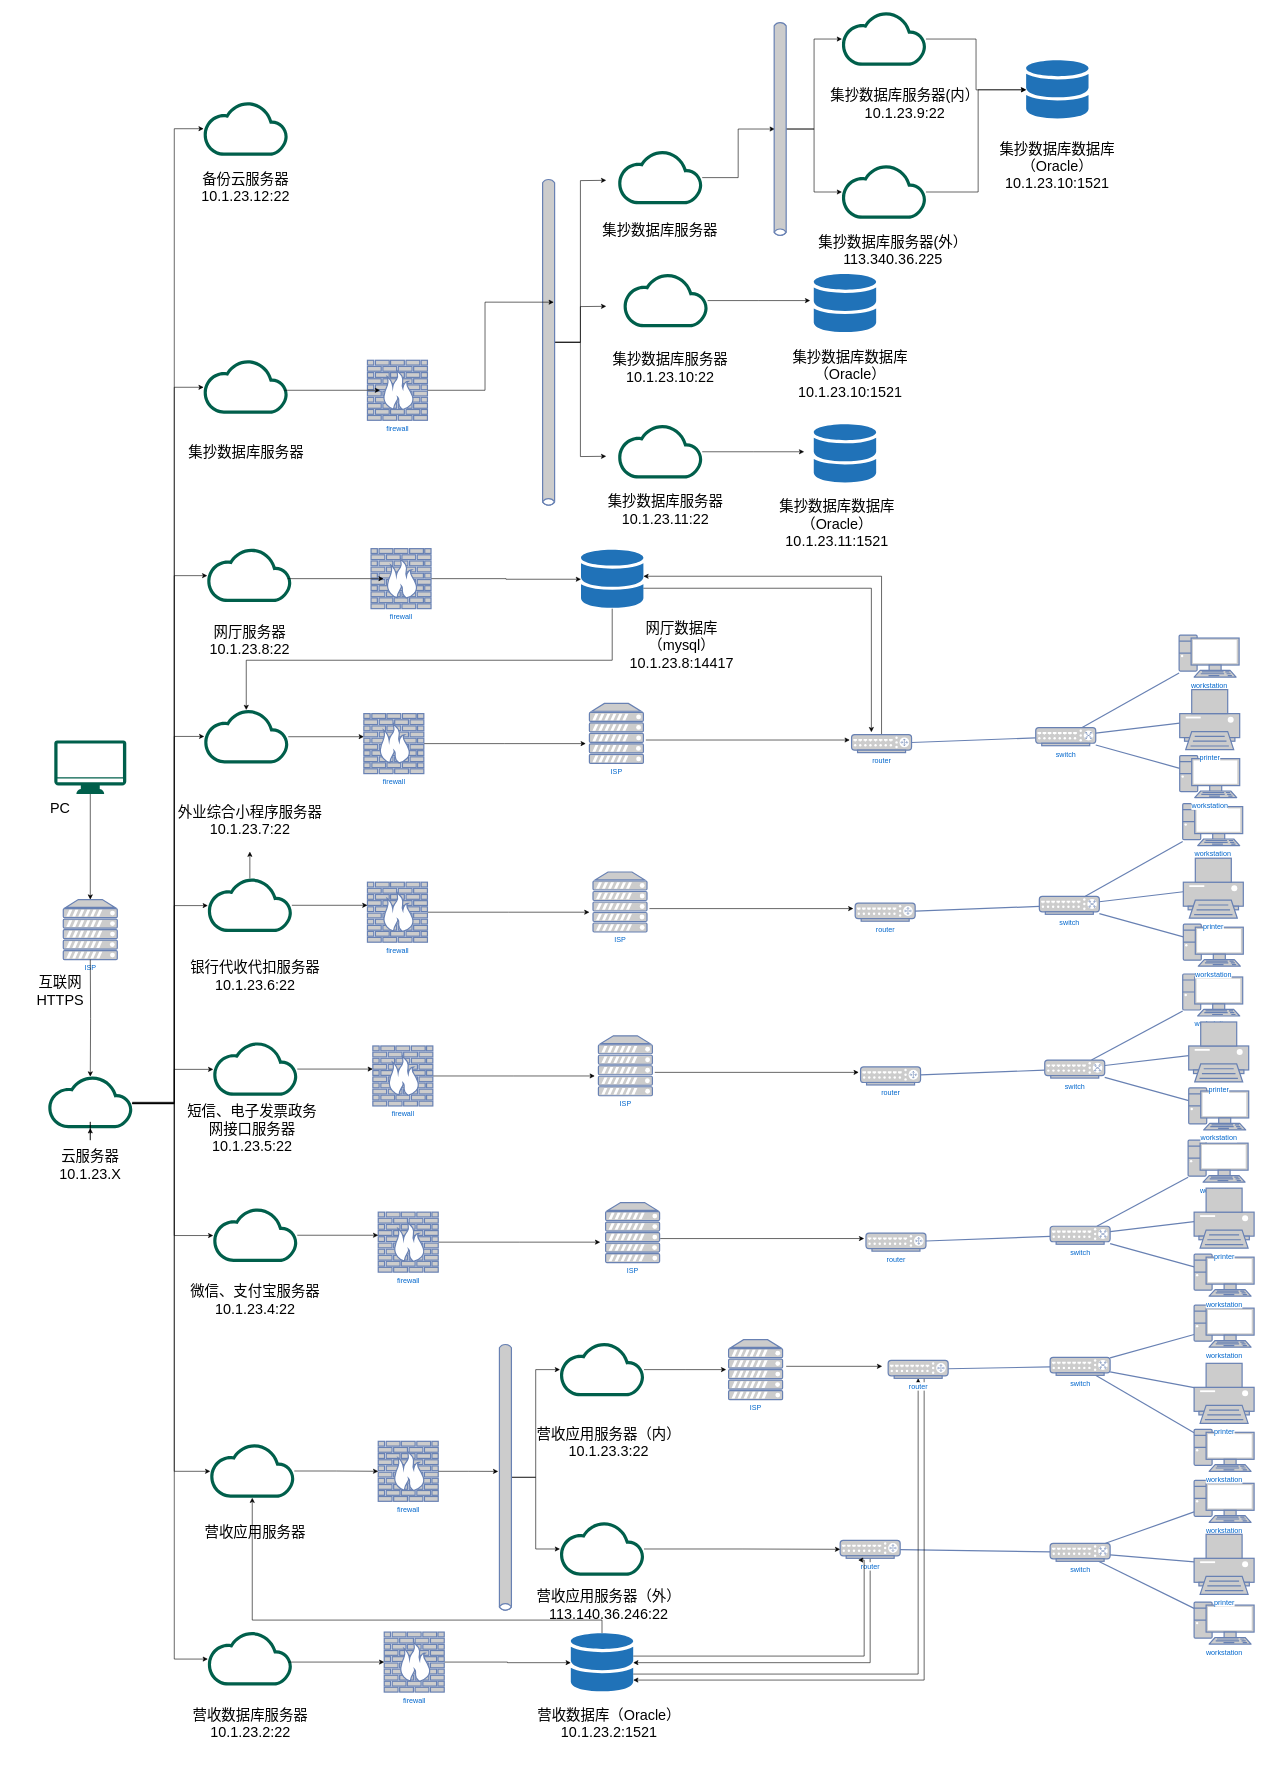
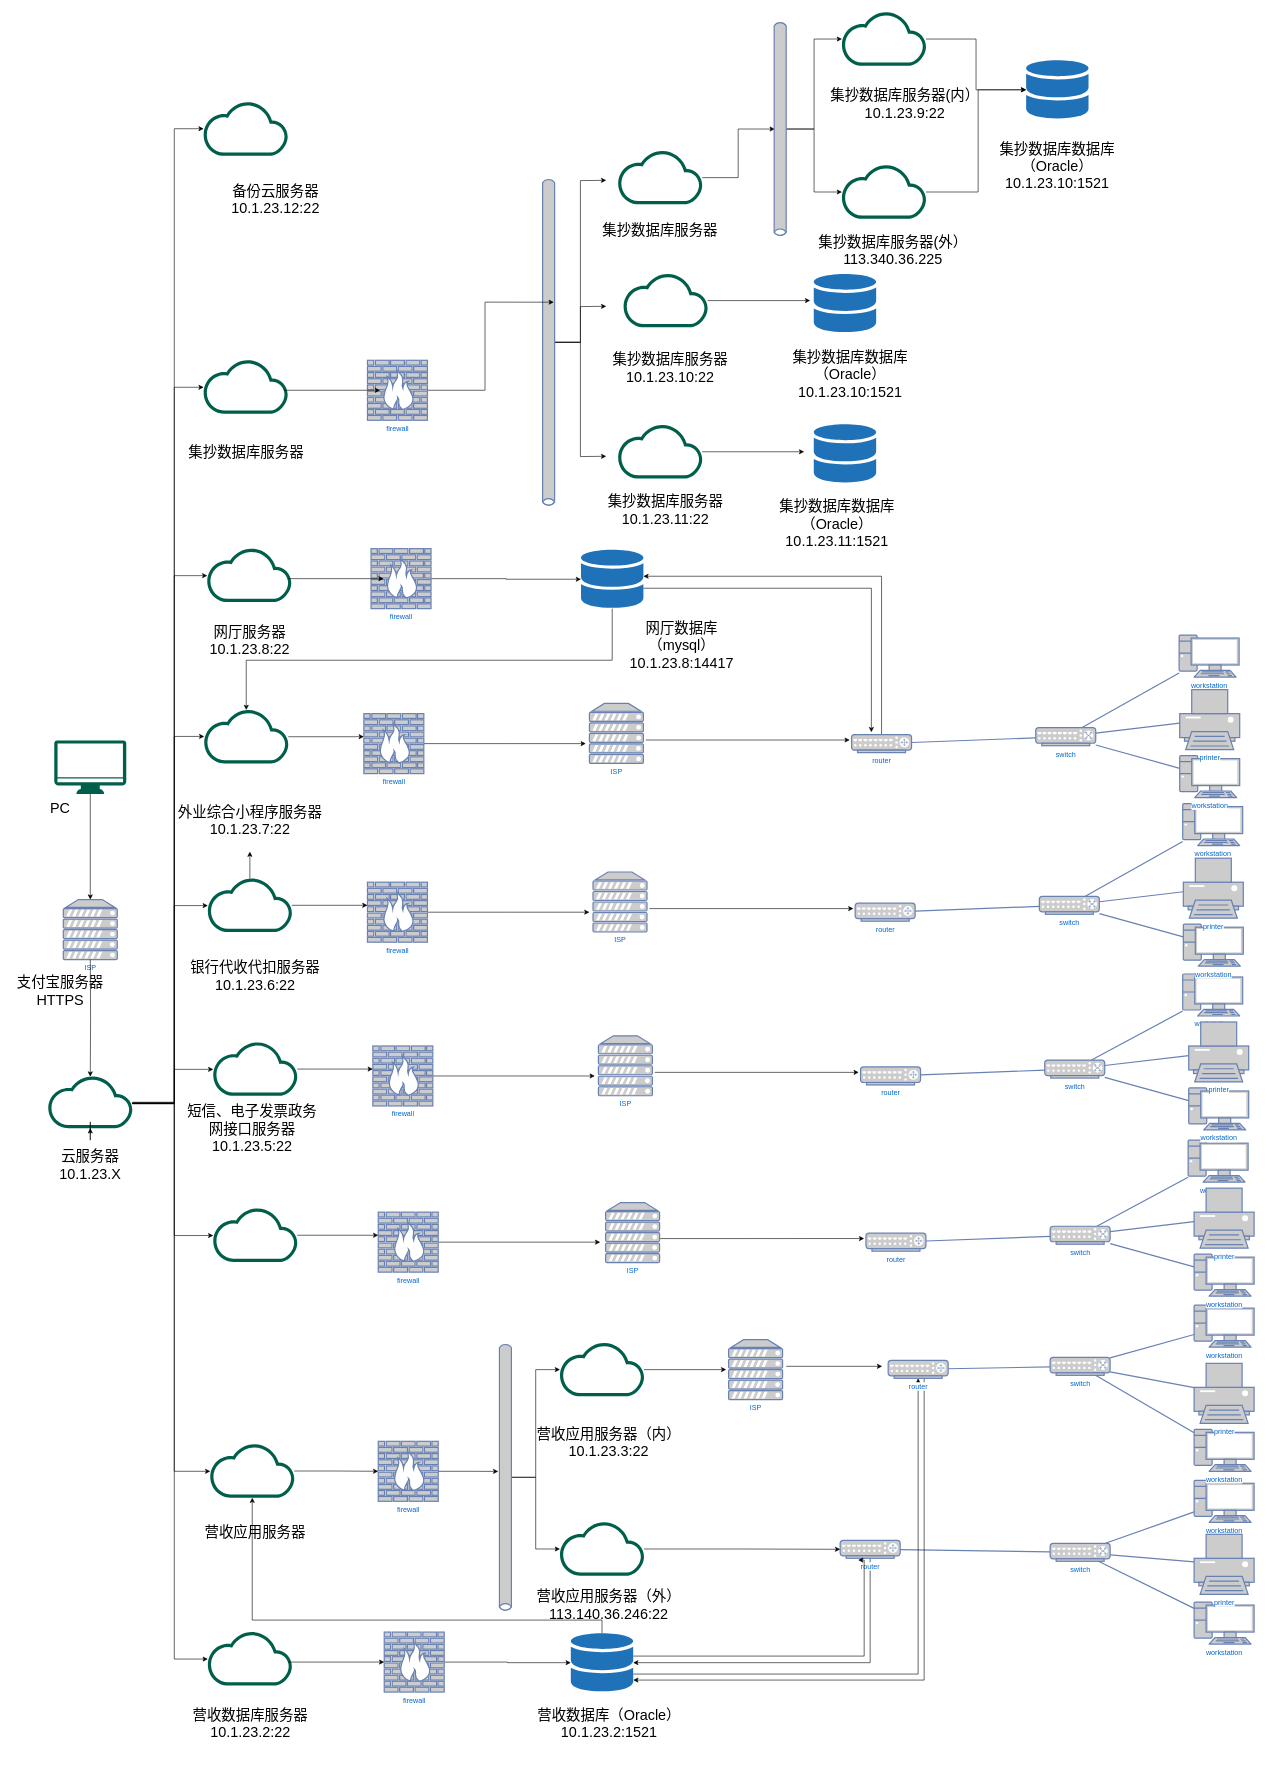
(246, 187) -> (276, 199)
(60, 992) -> (60, 992)
(255, 1300) -> none
